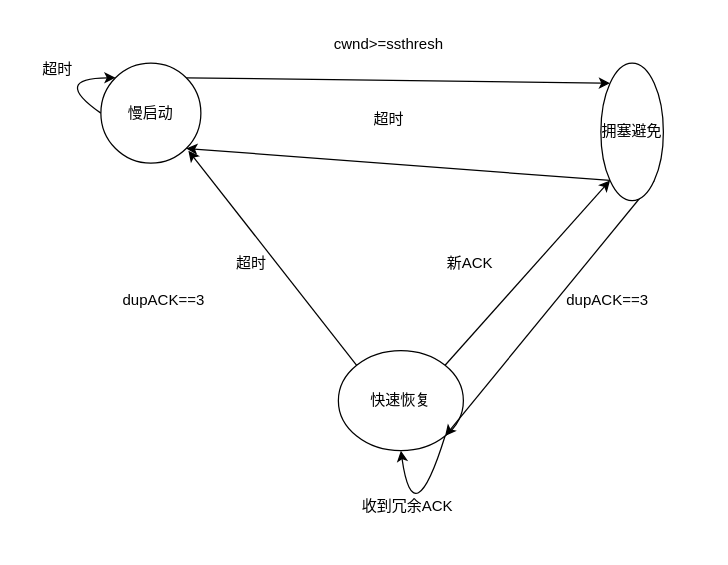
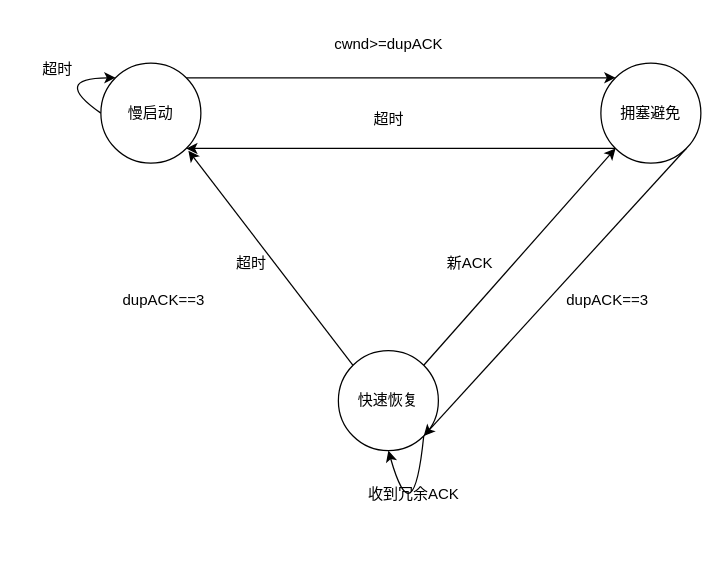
(389, 44) -> (389, 44)
(632, 132) -> (651, 113)
(401, 401) -> (388, 401)
(407, 507) -> (413, 494)
